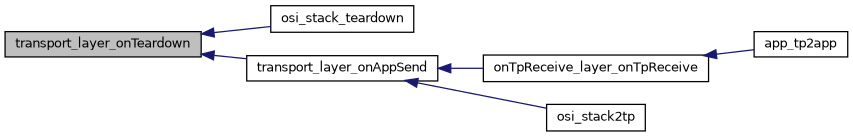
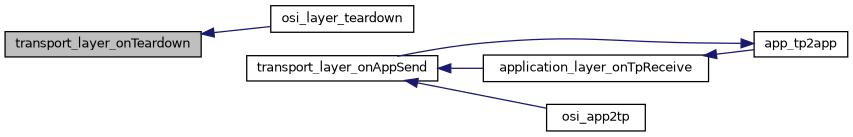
(342, 19) -> (342, 19)
(230, 57) -> (569, 39)
(596, 68) -> (596, 68)
(596, 118) -> (596, 118)
